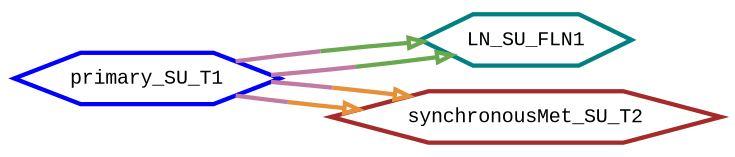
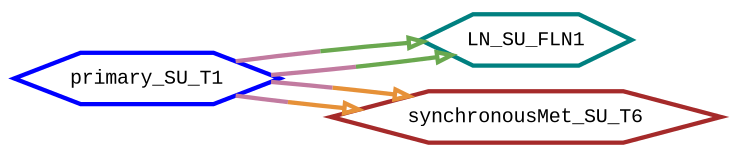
(526, 117) -> (526, 117)
